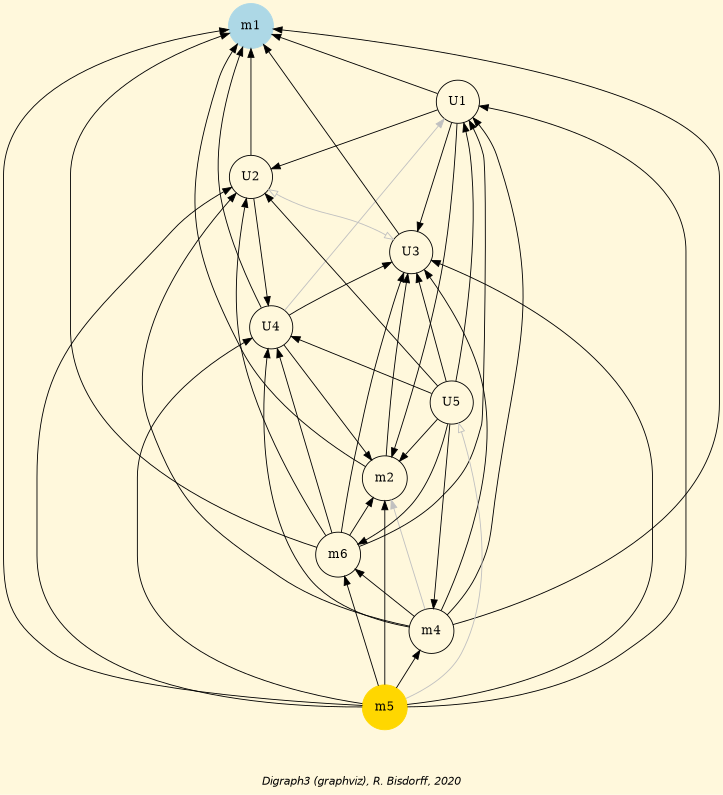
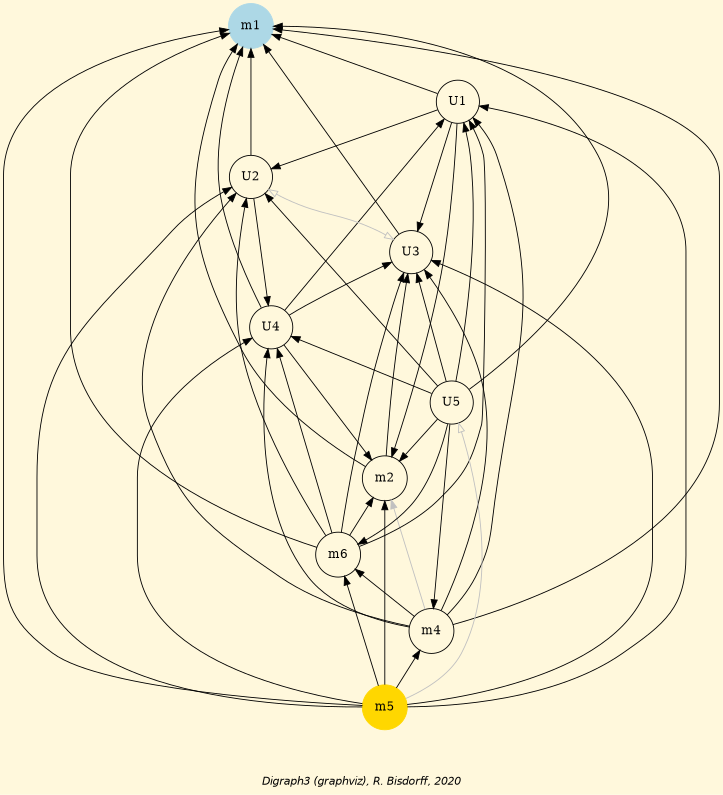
none -> (578, 128)
(362, 218) -> (362, 218)
